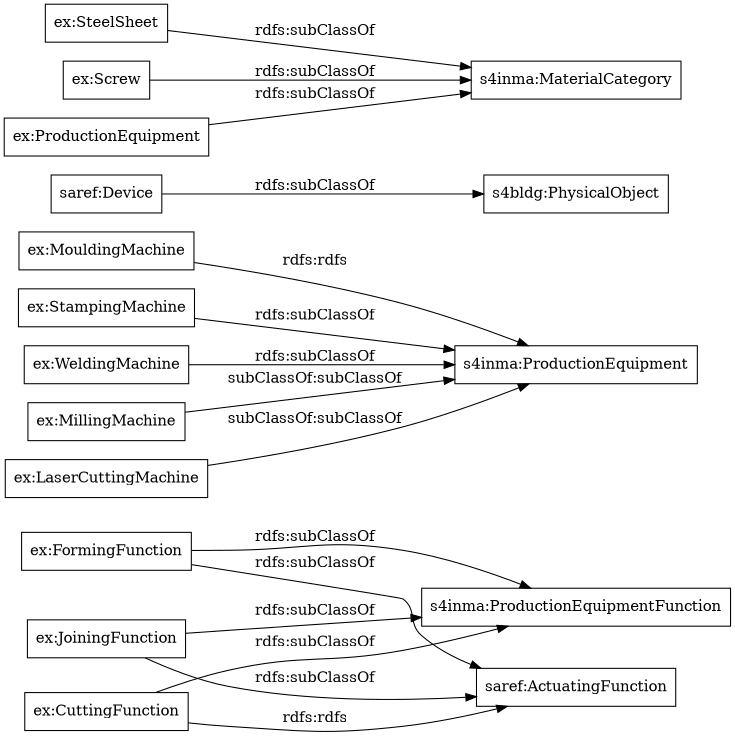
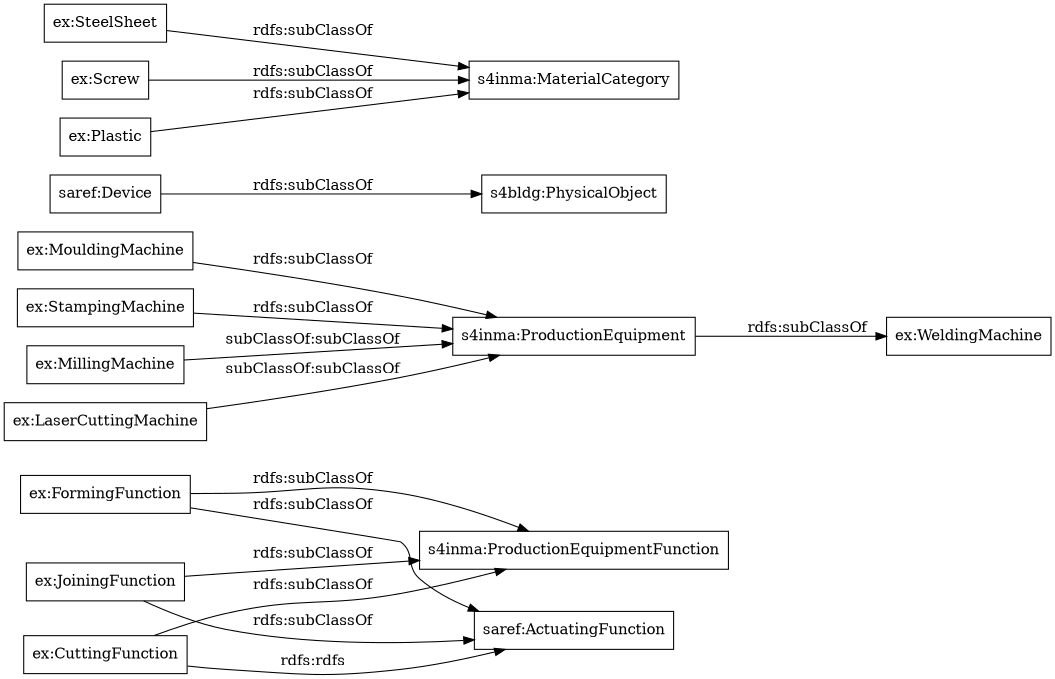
(106, 137) -> (105, 137)
(315, 261) -> (313, 260)
(316, 365) -> (786, 336)
